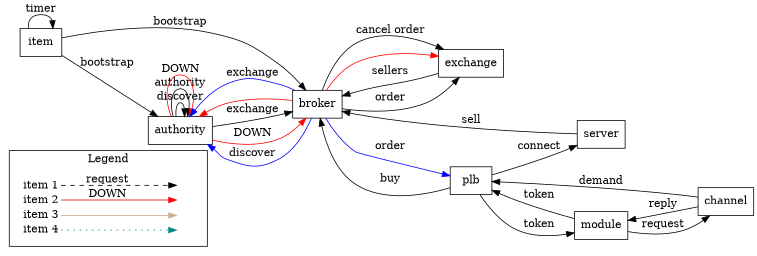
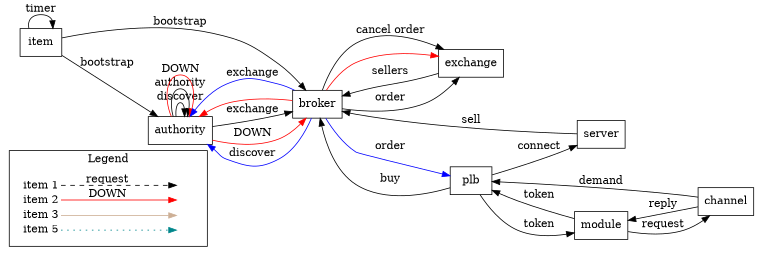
(41, 229) -> (41, 229)
